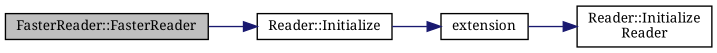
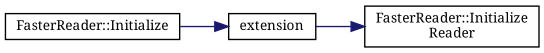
(107, 27) -> none
(325, 27) -> (93, 27)
(644, 27) -> (452, 27)
